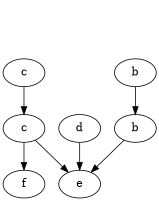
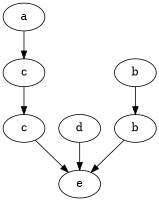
none -> (24, 17)
(24, 184) -> none
